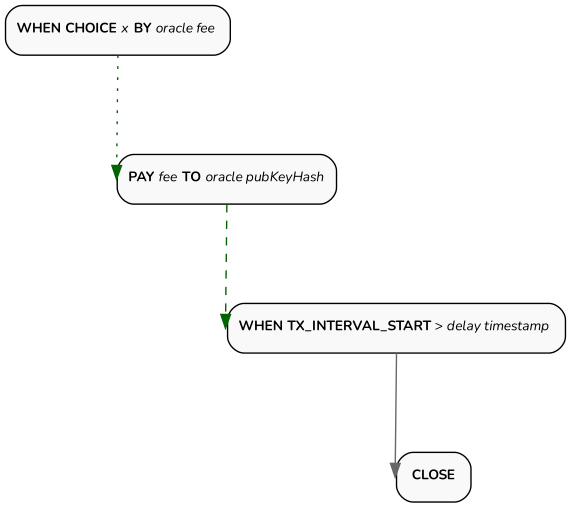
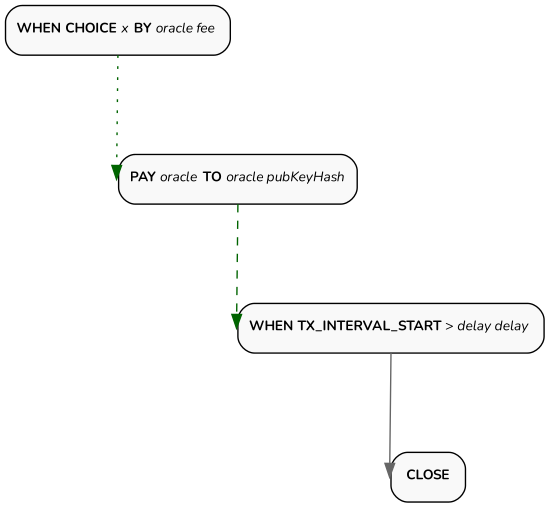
(168, 177) -> (179, 177)
(499, 326) -> (493, 326)
